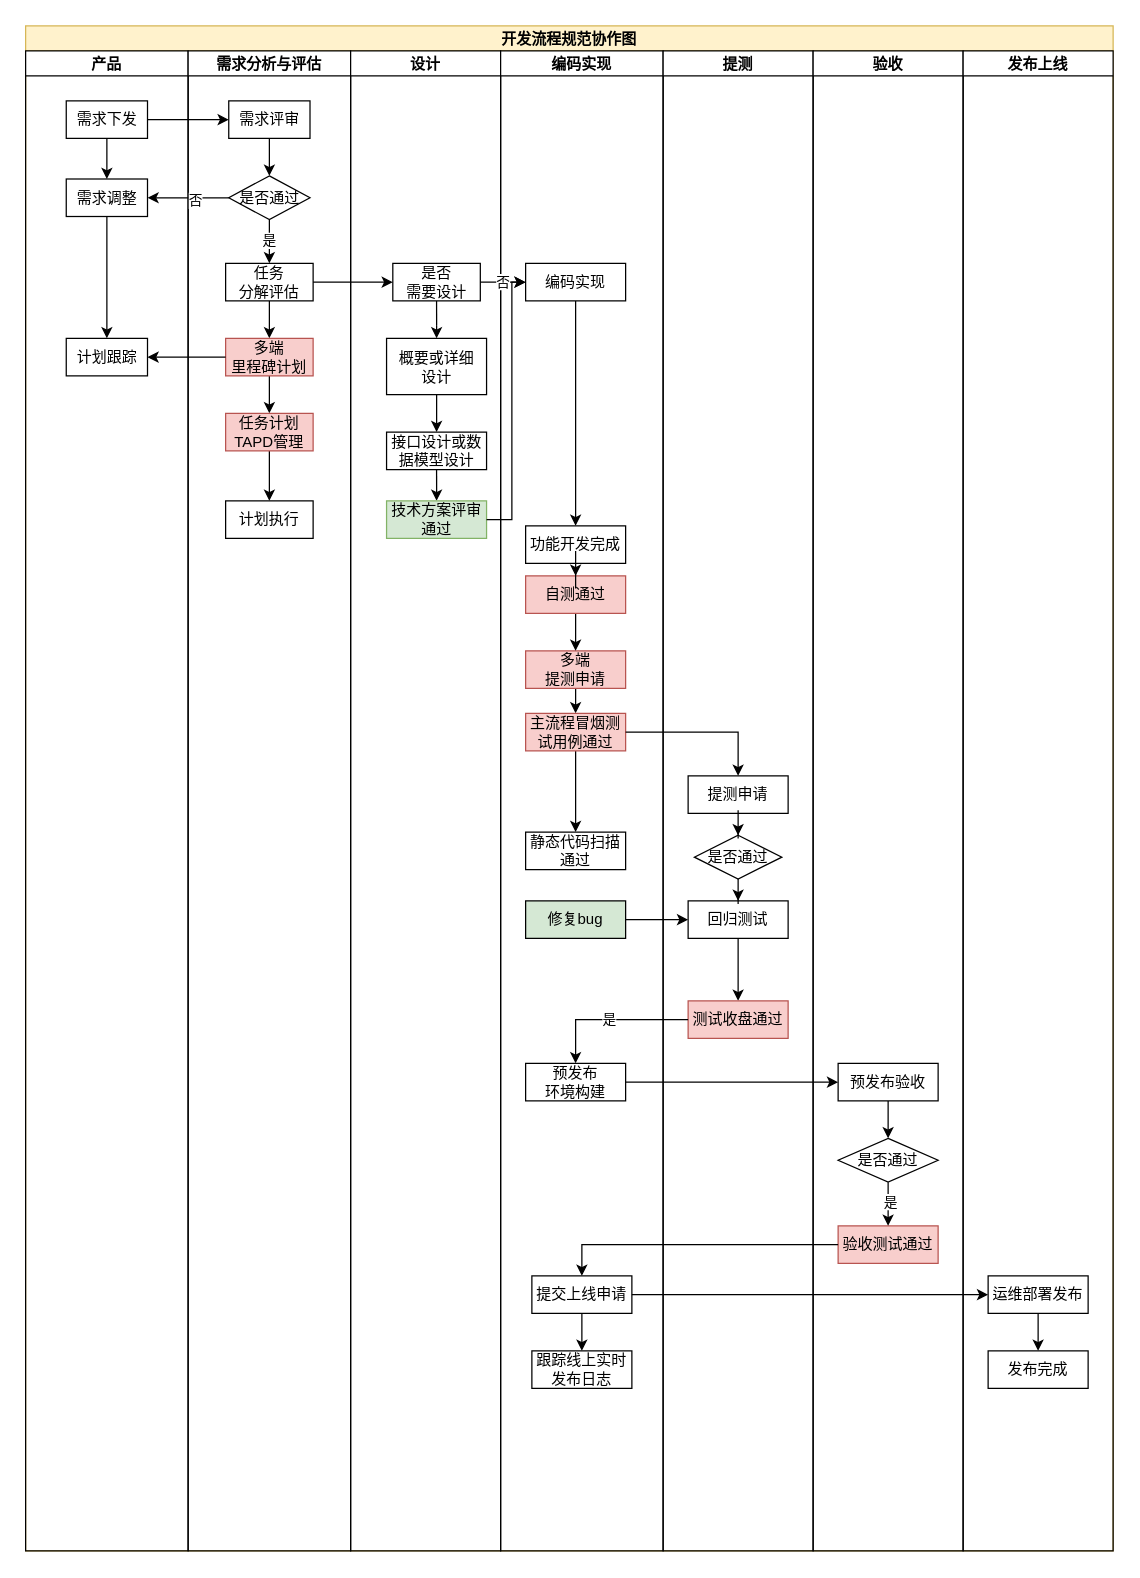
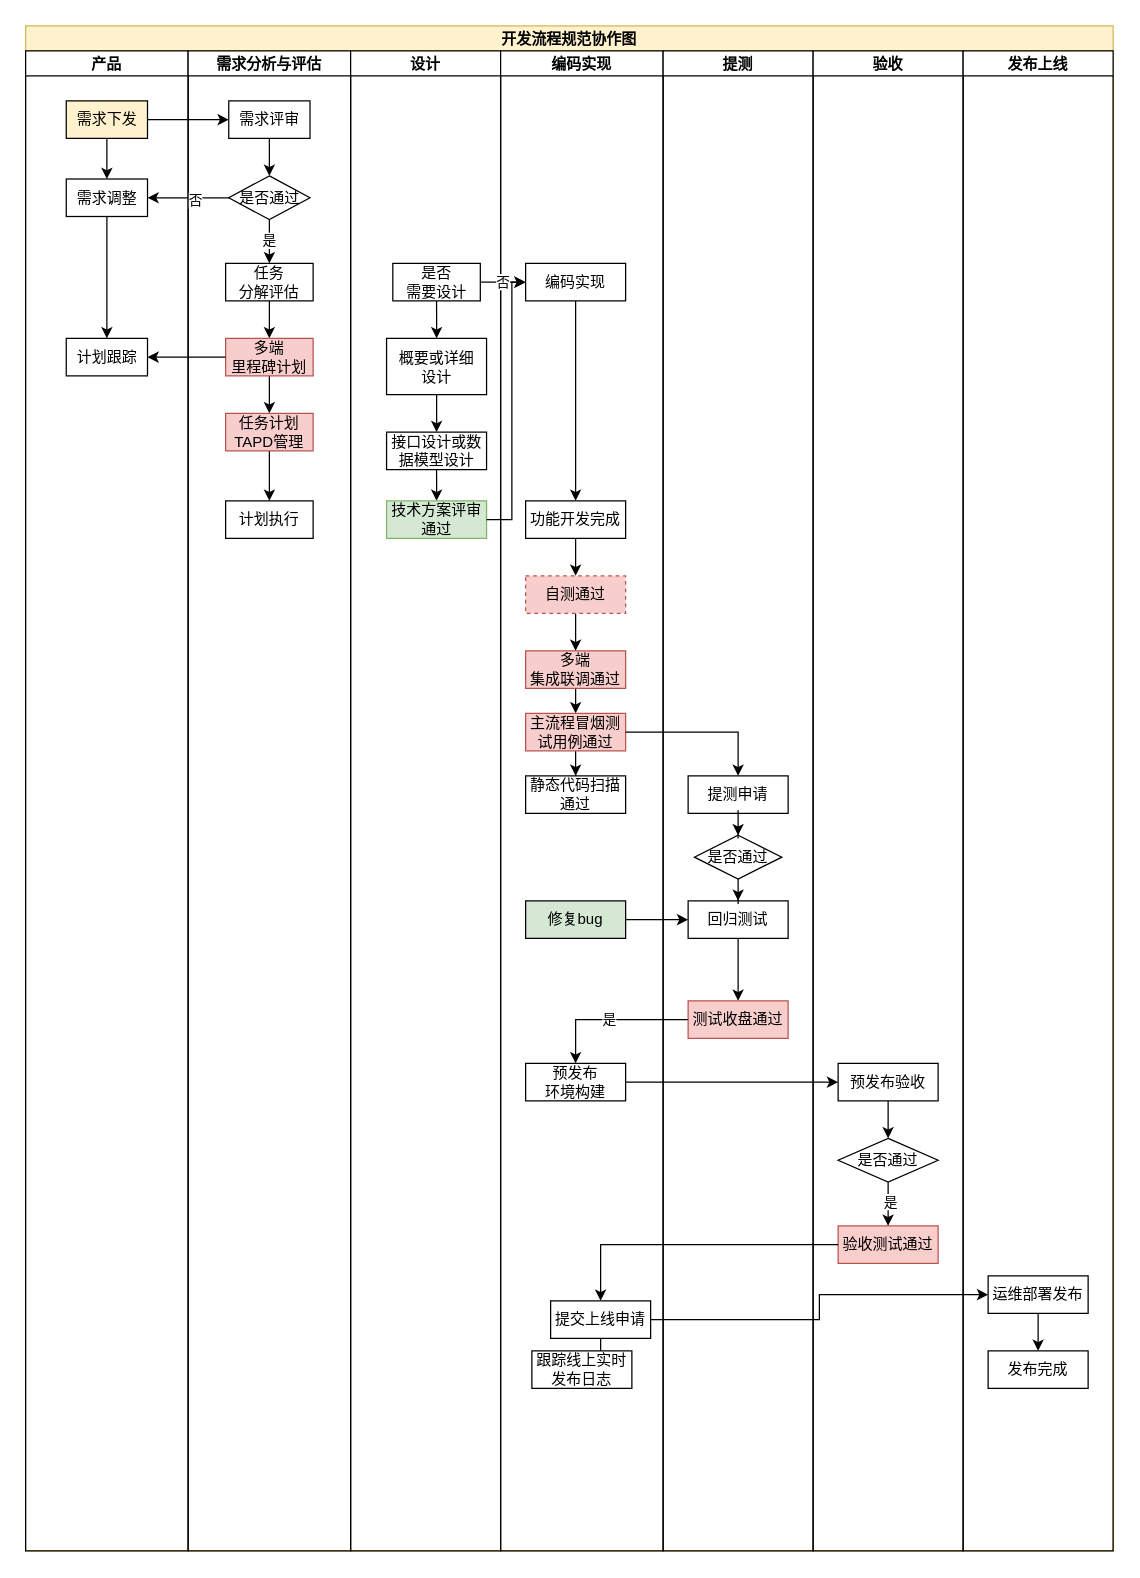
(107, 119) -> (107, 119)
(347, 282) -> none
(576, 544) -> (576, 519)
(576, 594) -> (576, 594)
(576, 669) -> (576, 669)
(576, 851) -> (576, 794)
(582, 1294) -> (601, 1319)
